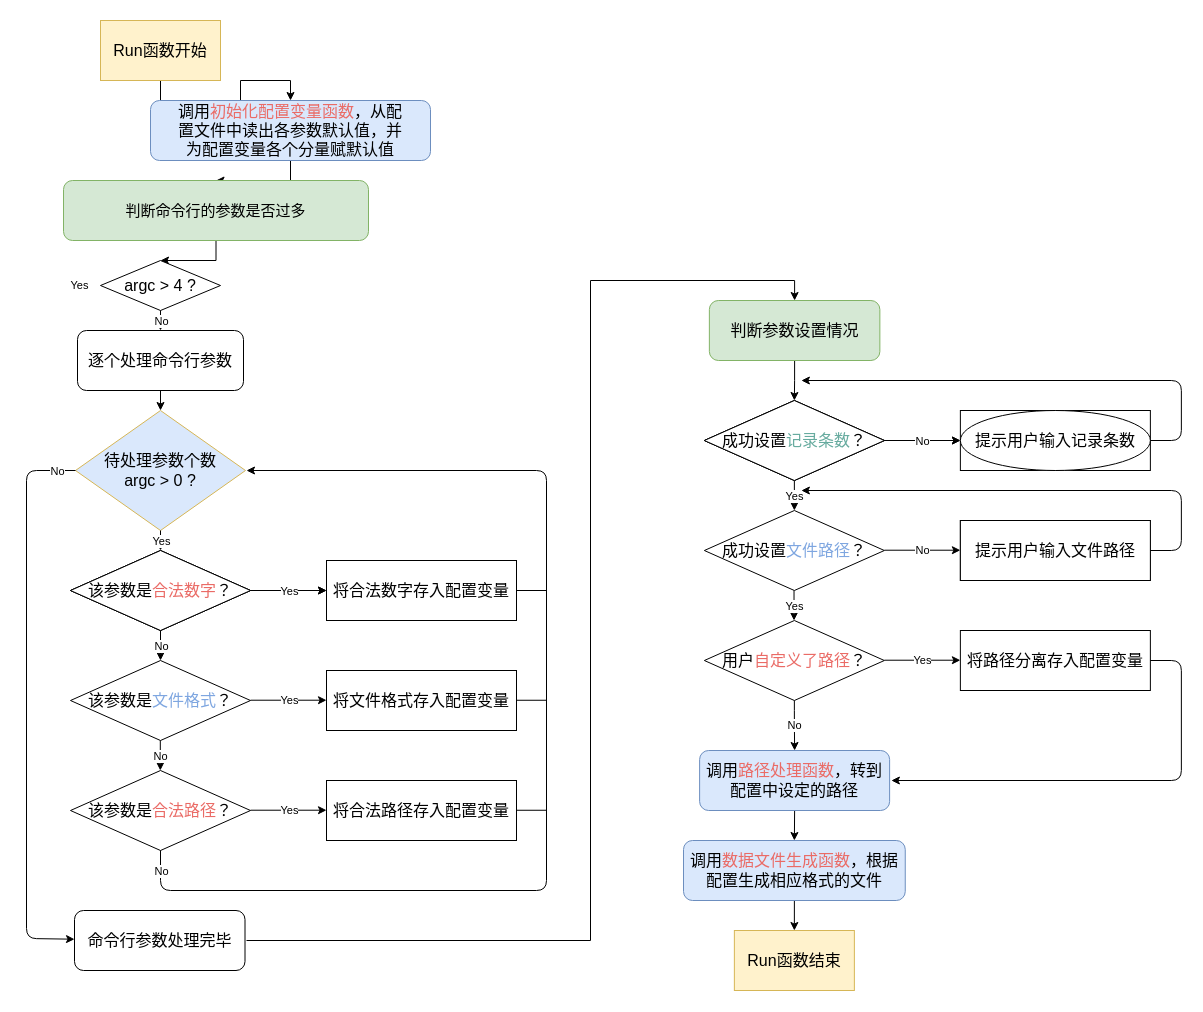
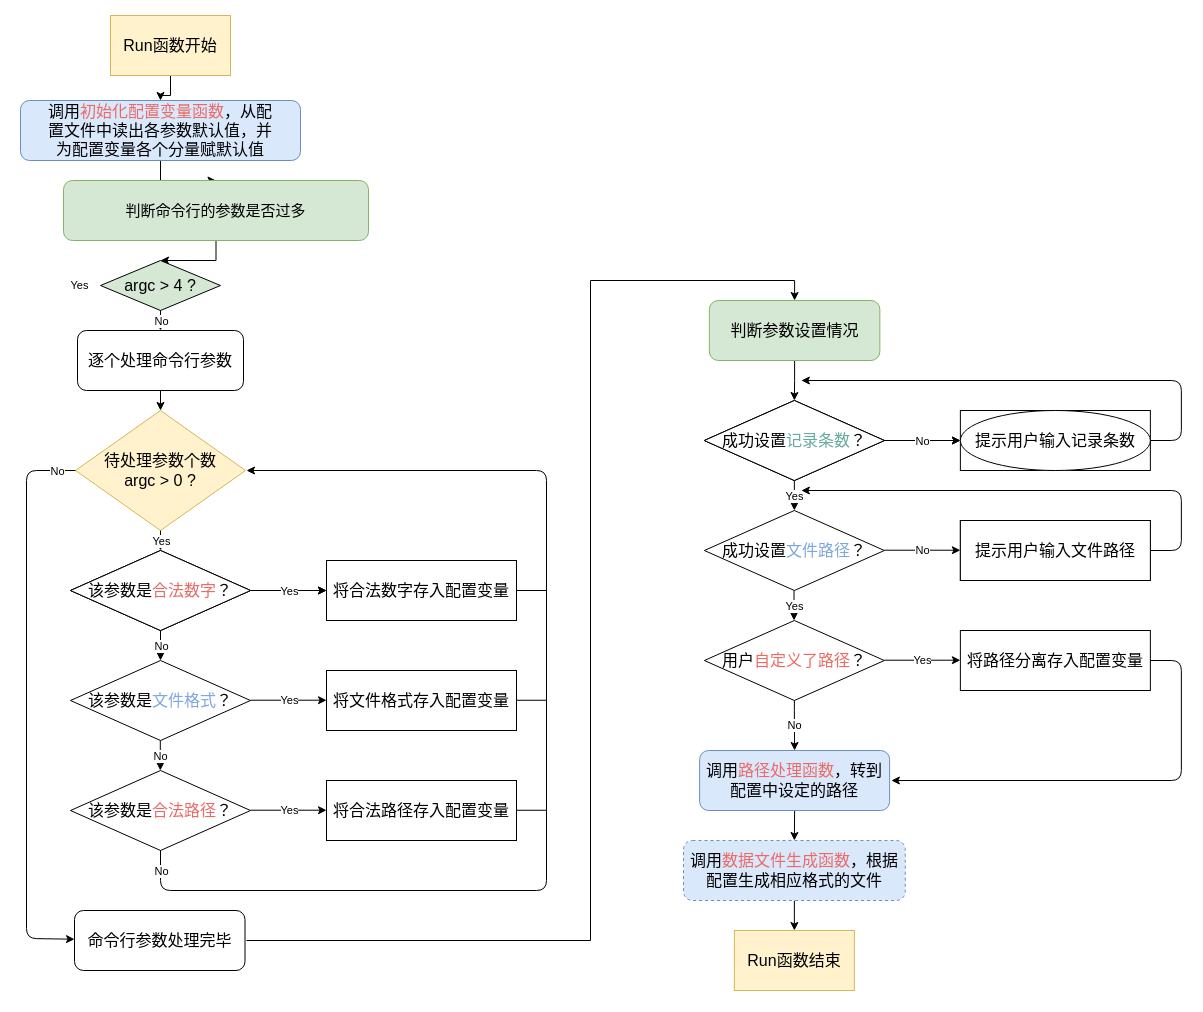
(161, 51) -> (171, 46)
(291, 131) -> (161, 131)
(161, 286) -> (161, 286)
(161, 471) -> (161, 471)
(794, 871) -> (794, 871)
